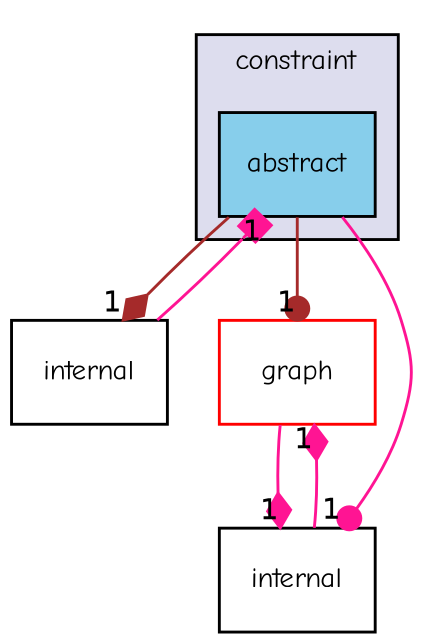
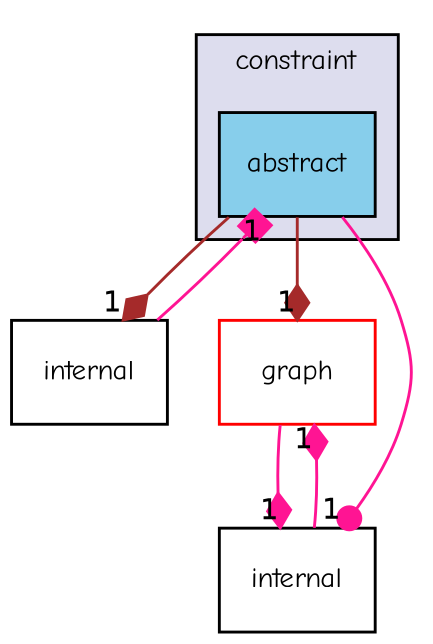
(297, 257) -> (297, 257)
